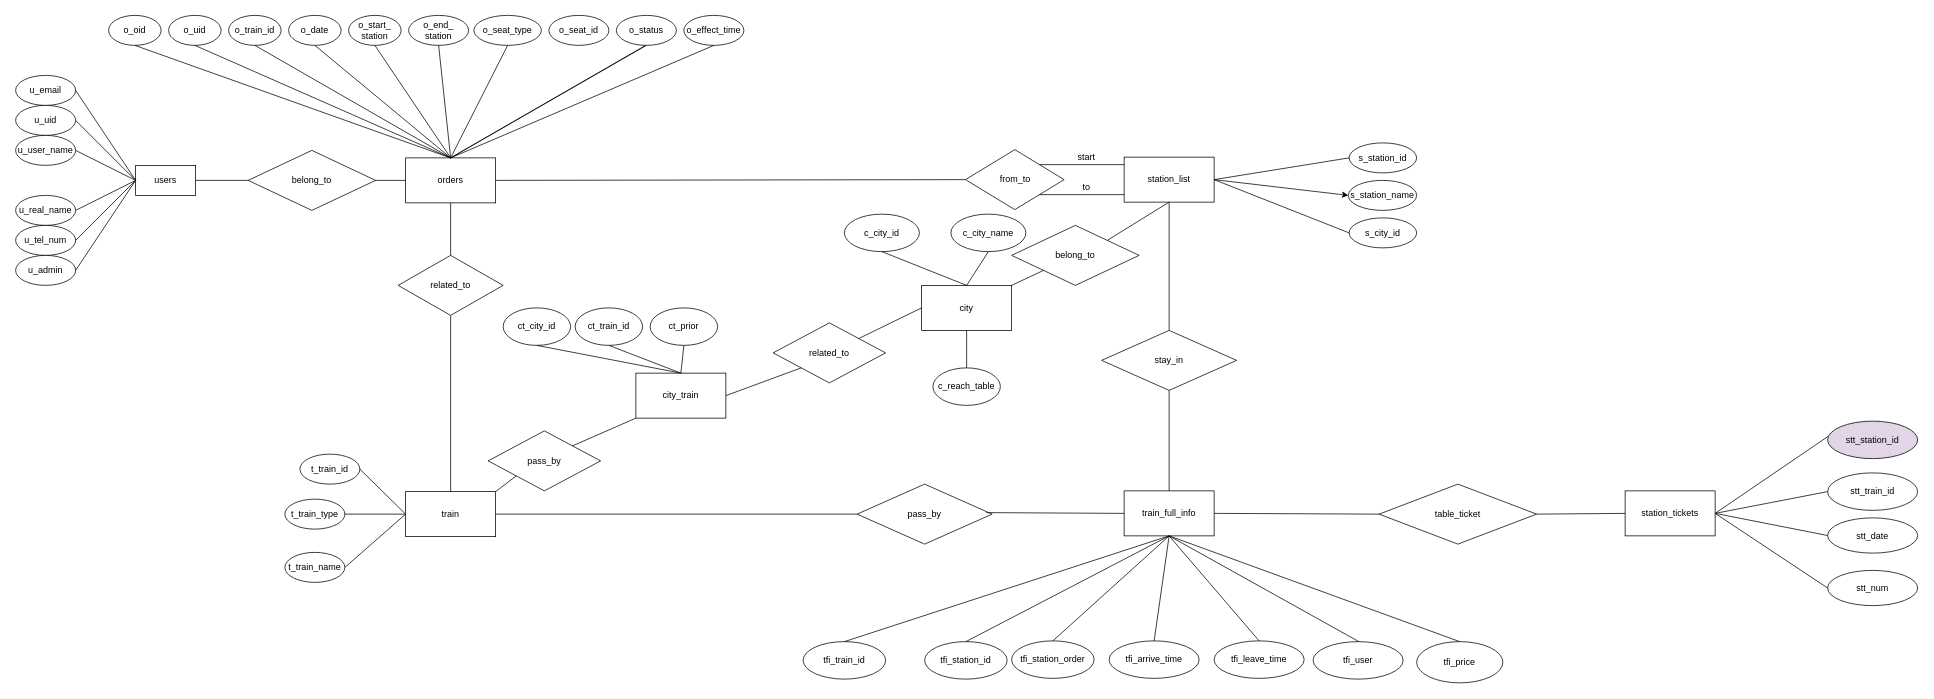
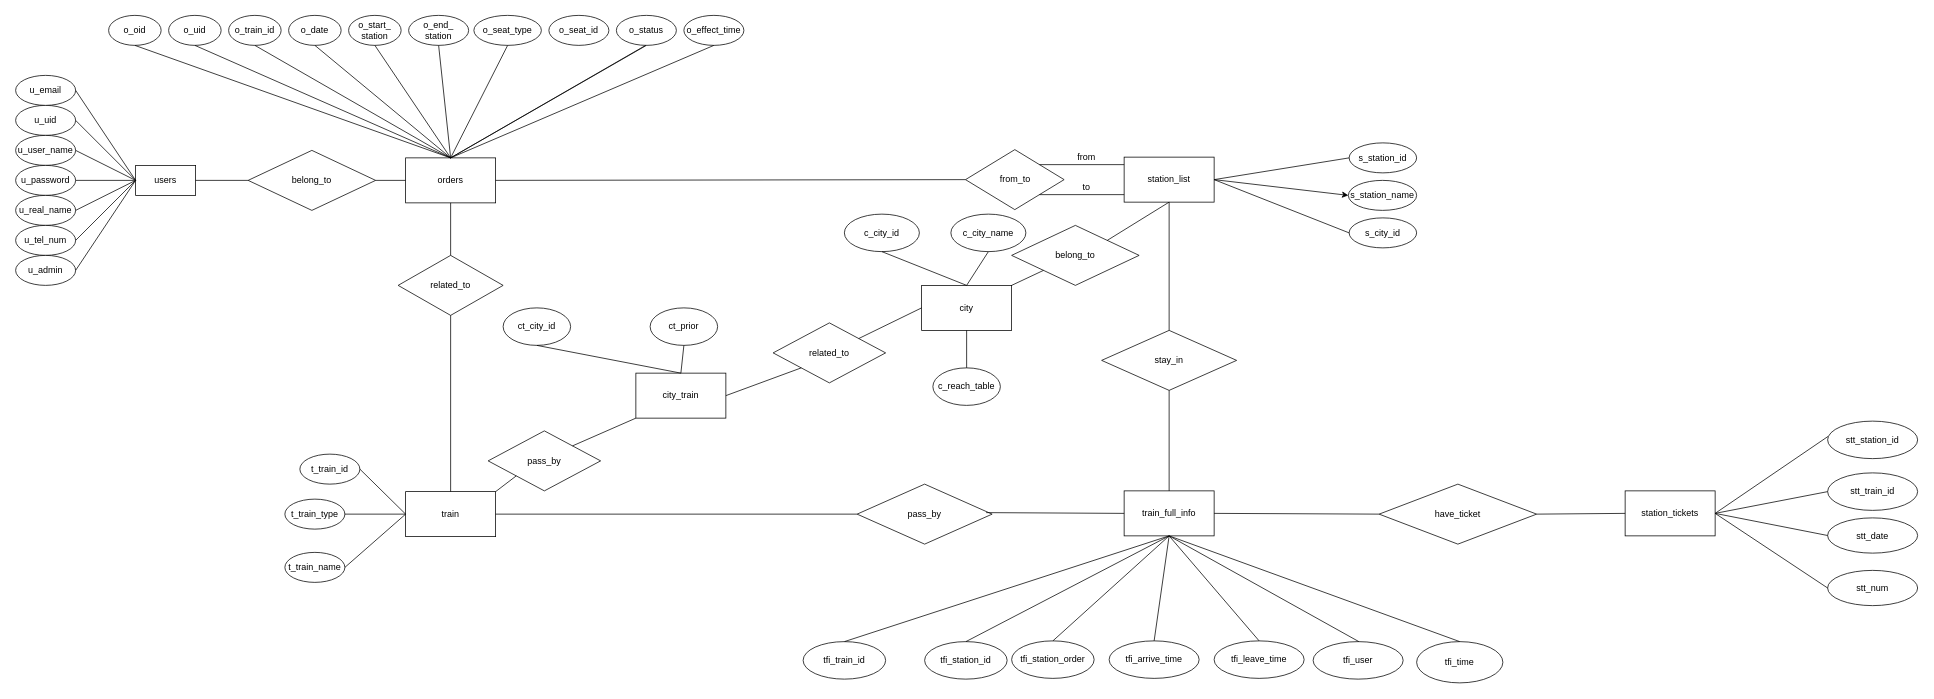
(1086, 157) -> (1086, 157)
none -> (45, 180)
none -> (104, 180)
(609, 327) -> none
(642, 358) -> none
(1872, 440) -> (1872, 440)
(1458, 514) -> (1458, 514)
(1460, 663) -> (1460, 663)
